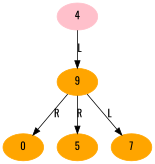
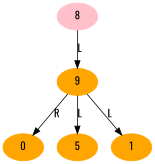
(77, 17) -> (77, 17)
(80, 115) -> (80, 115)
(131, 147) -> (131, 147)
